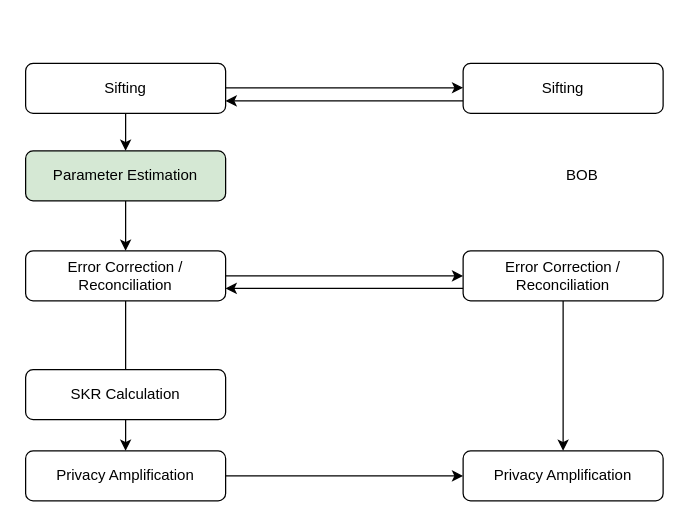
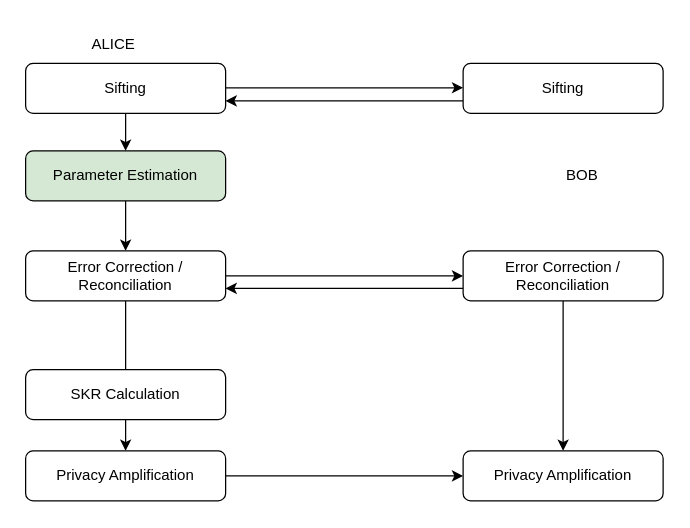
none -> (113, 44)
